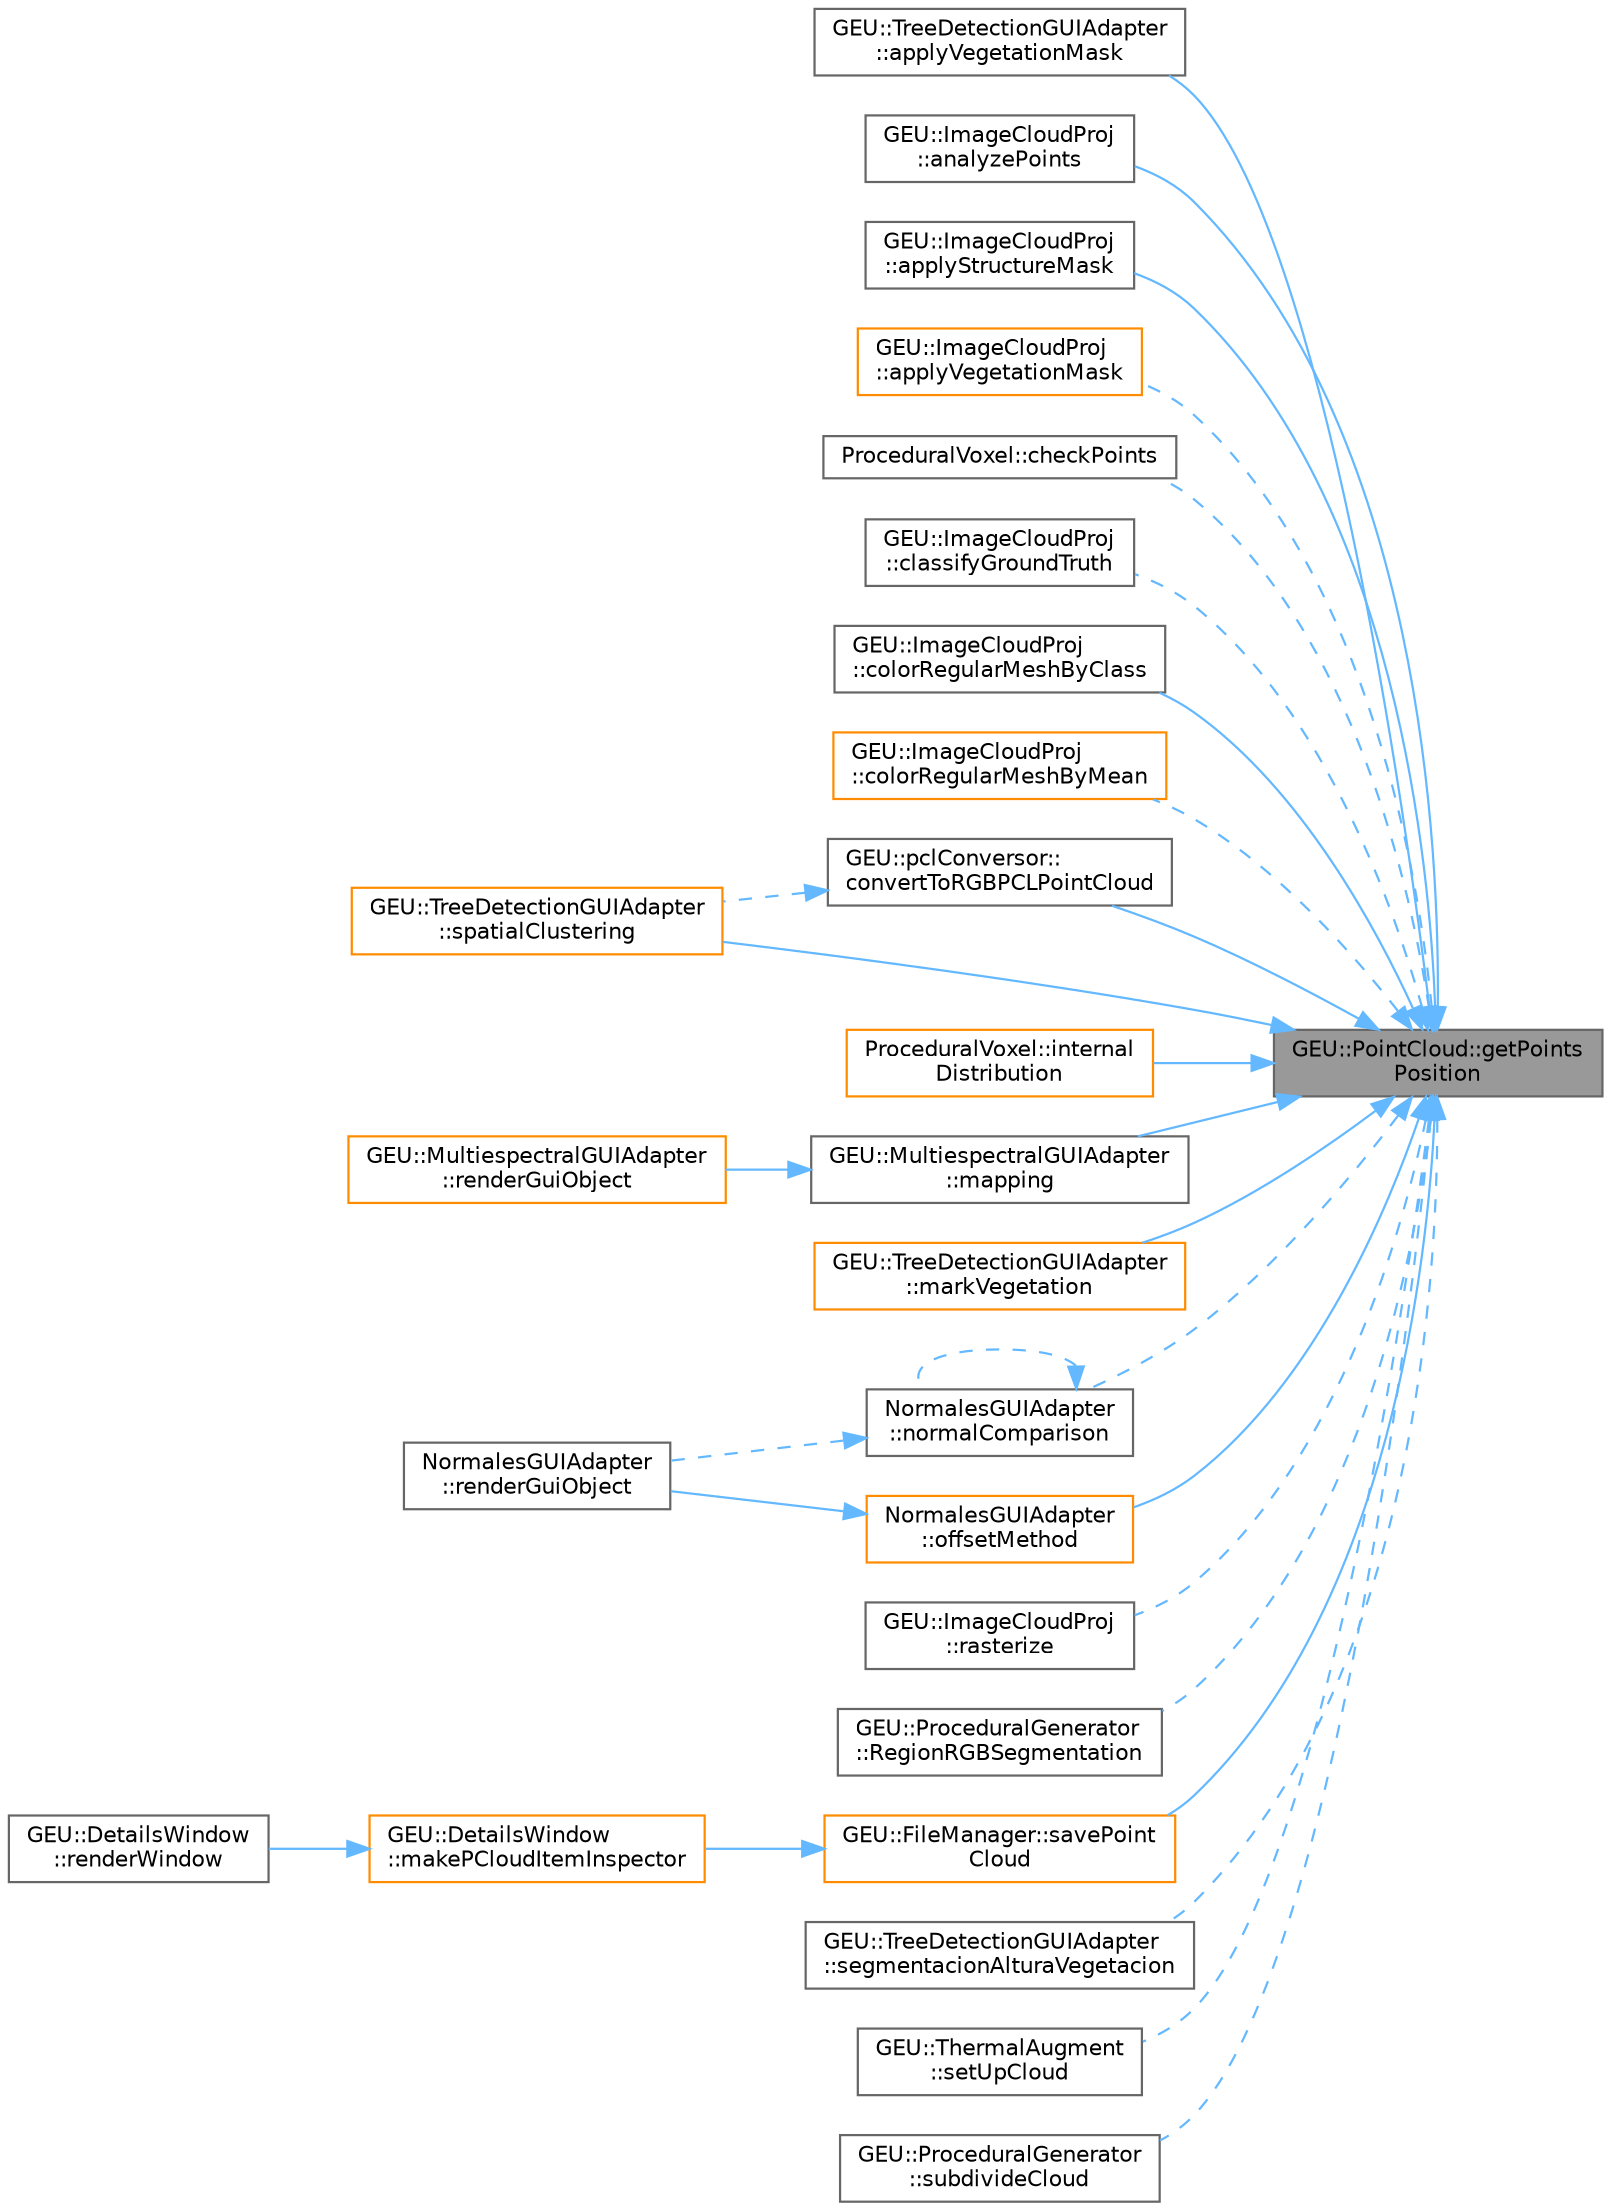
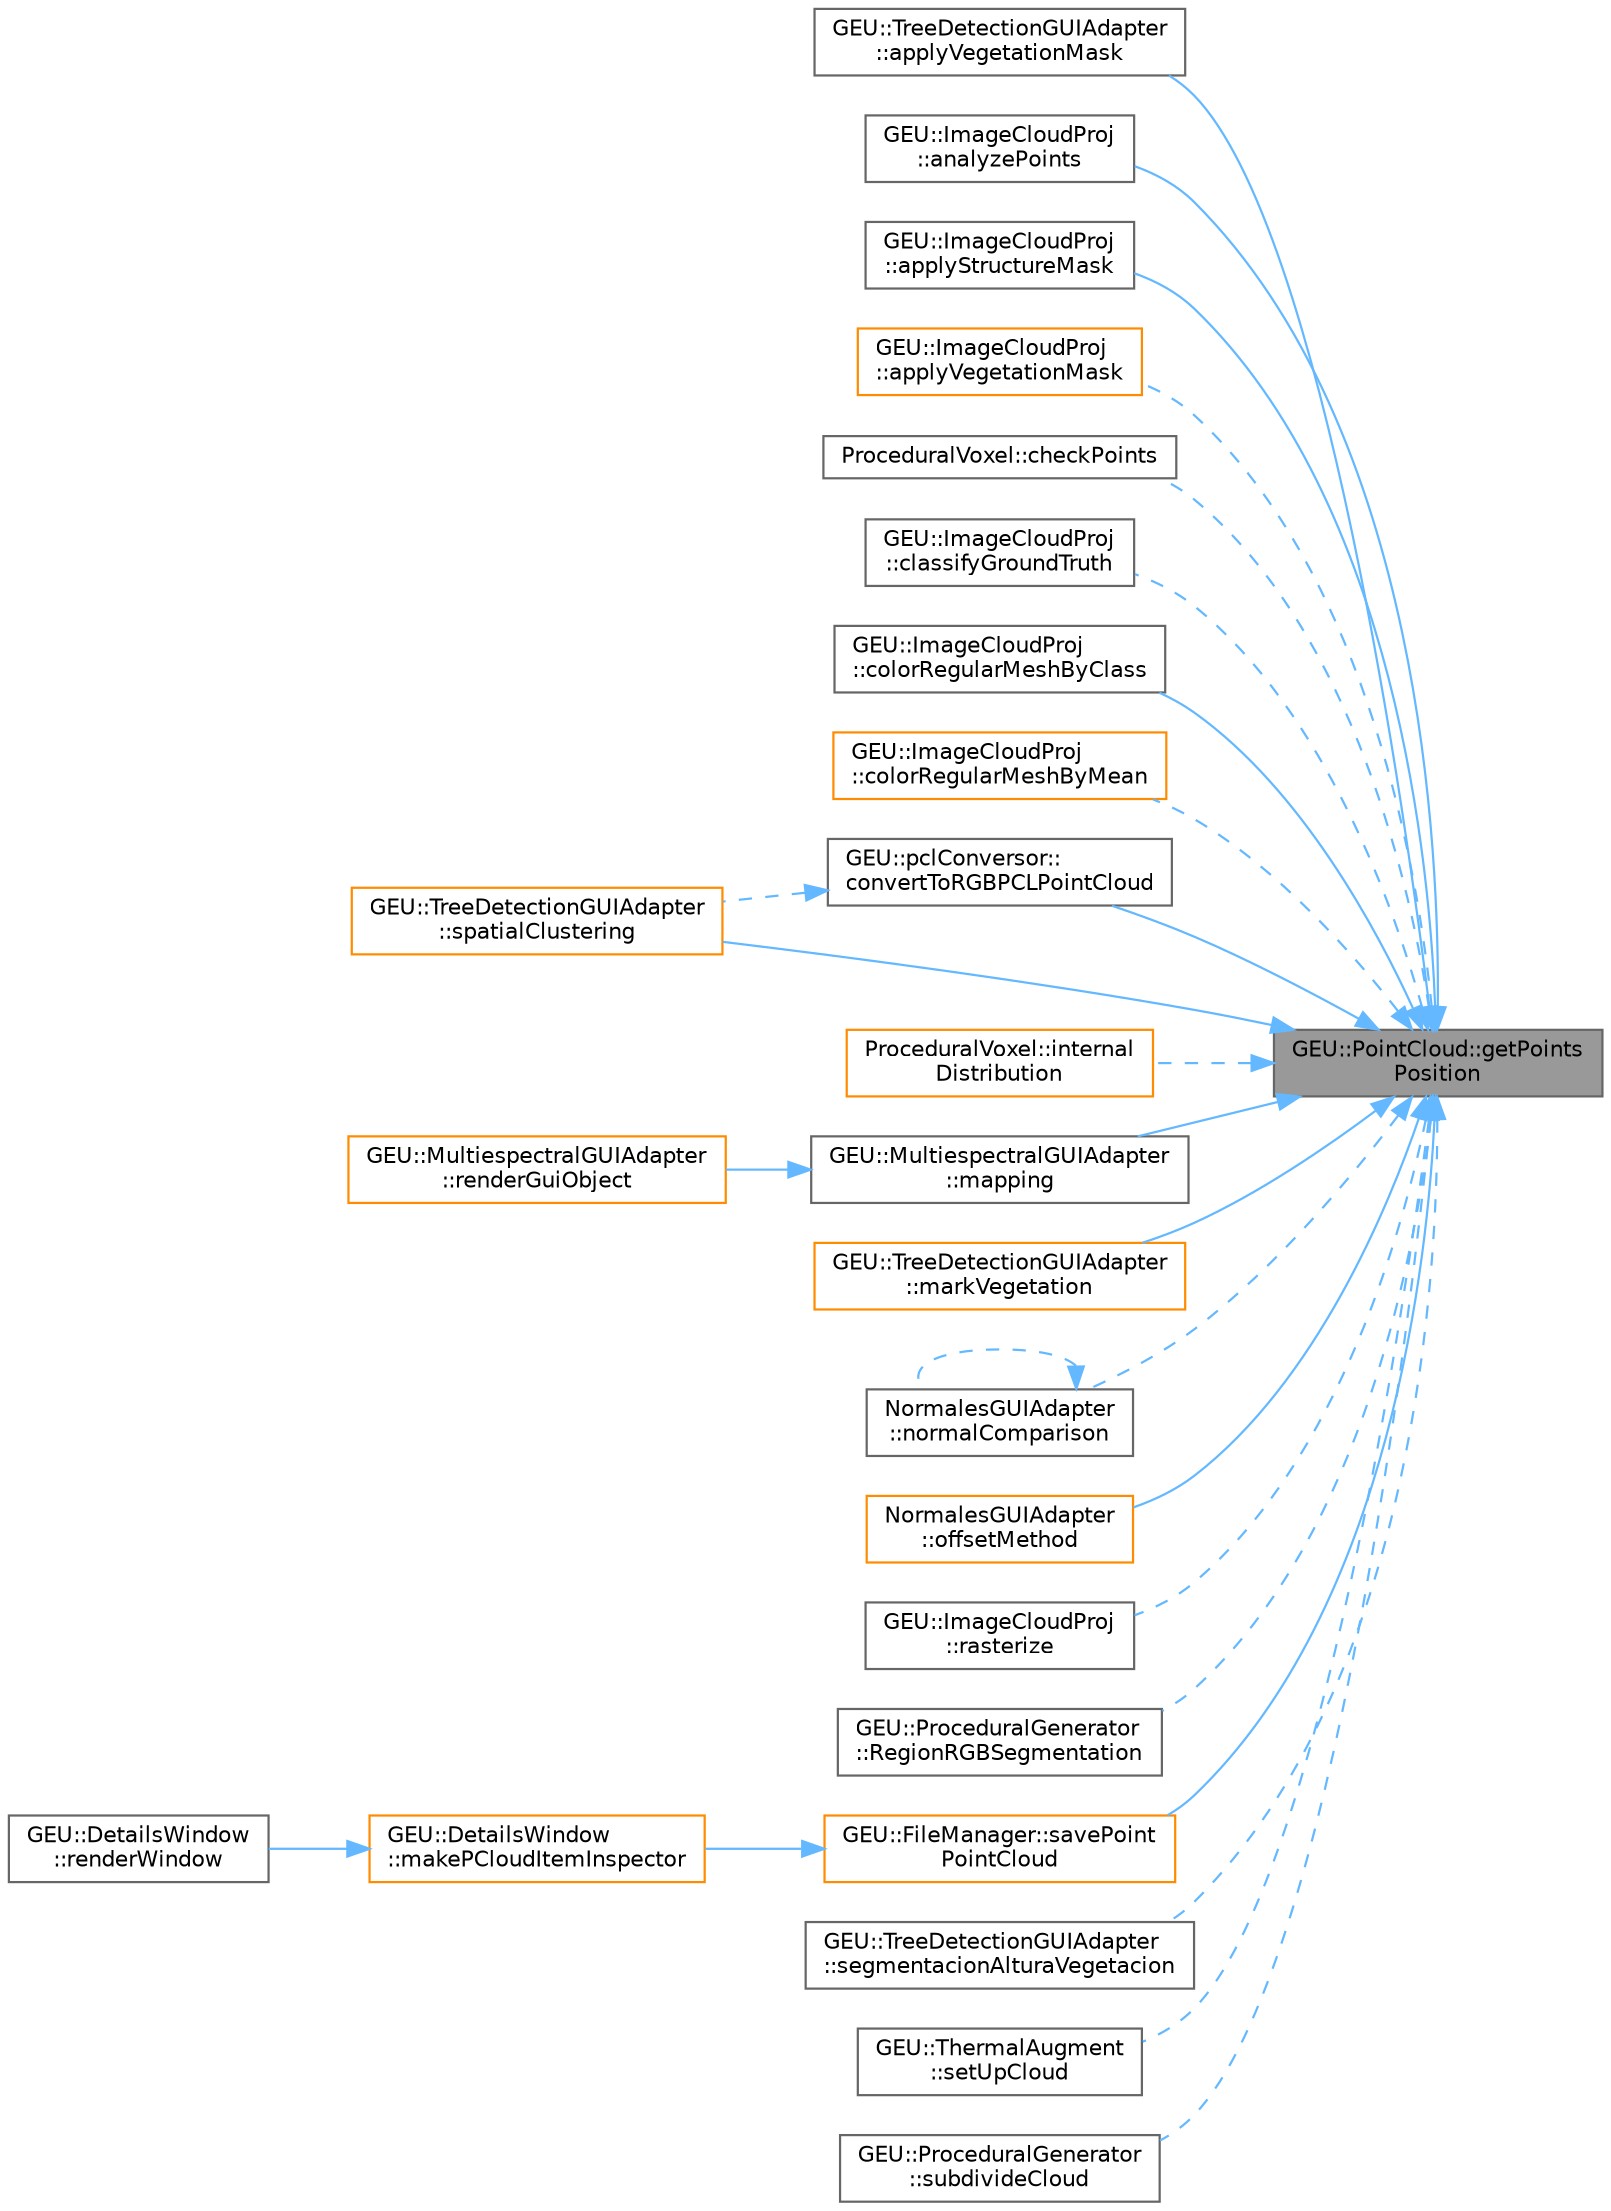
(1202, 1063) -> (1202, 1063)
(537, 1476) -> none
(1000, 1849) -> (1000, 1849)
